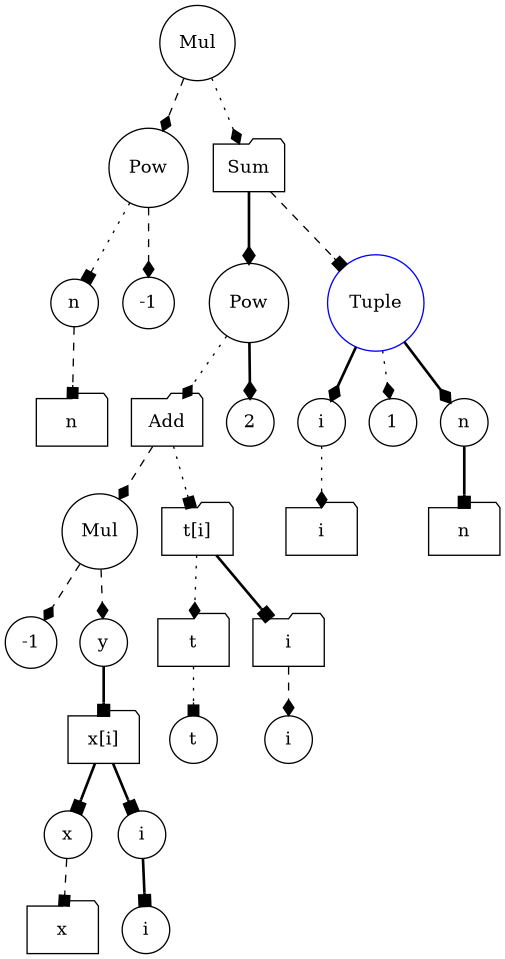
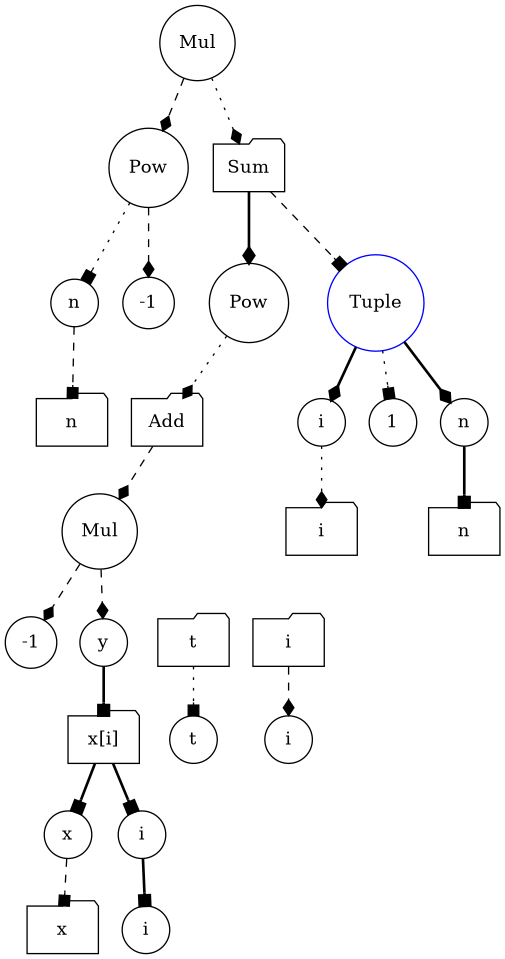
(385, 368) -> (385, 368)
(250, 422) -> none
(197, 531) -> none
